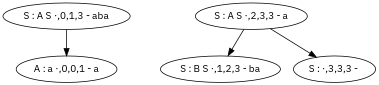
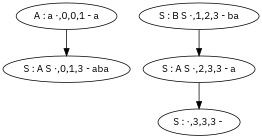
(67, 39) -> (67, 39)
(238, 39) -> (199, 39)
